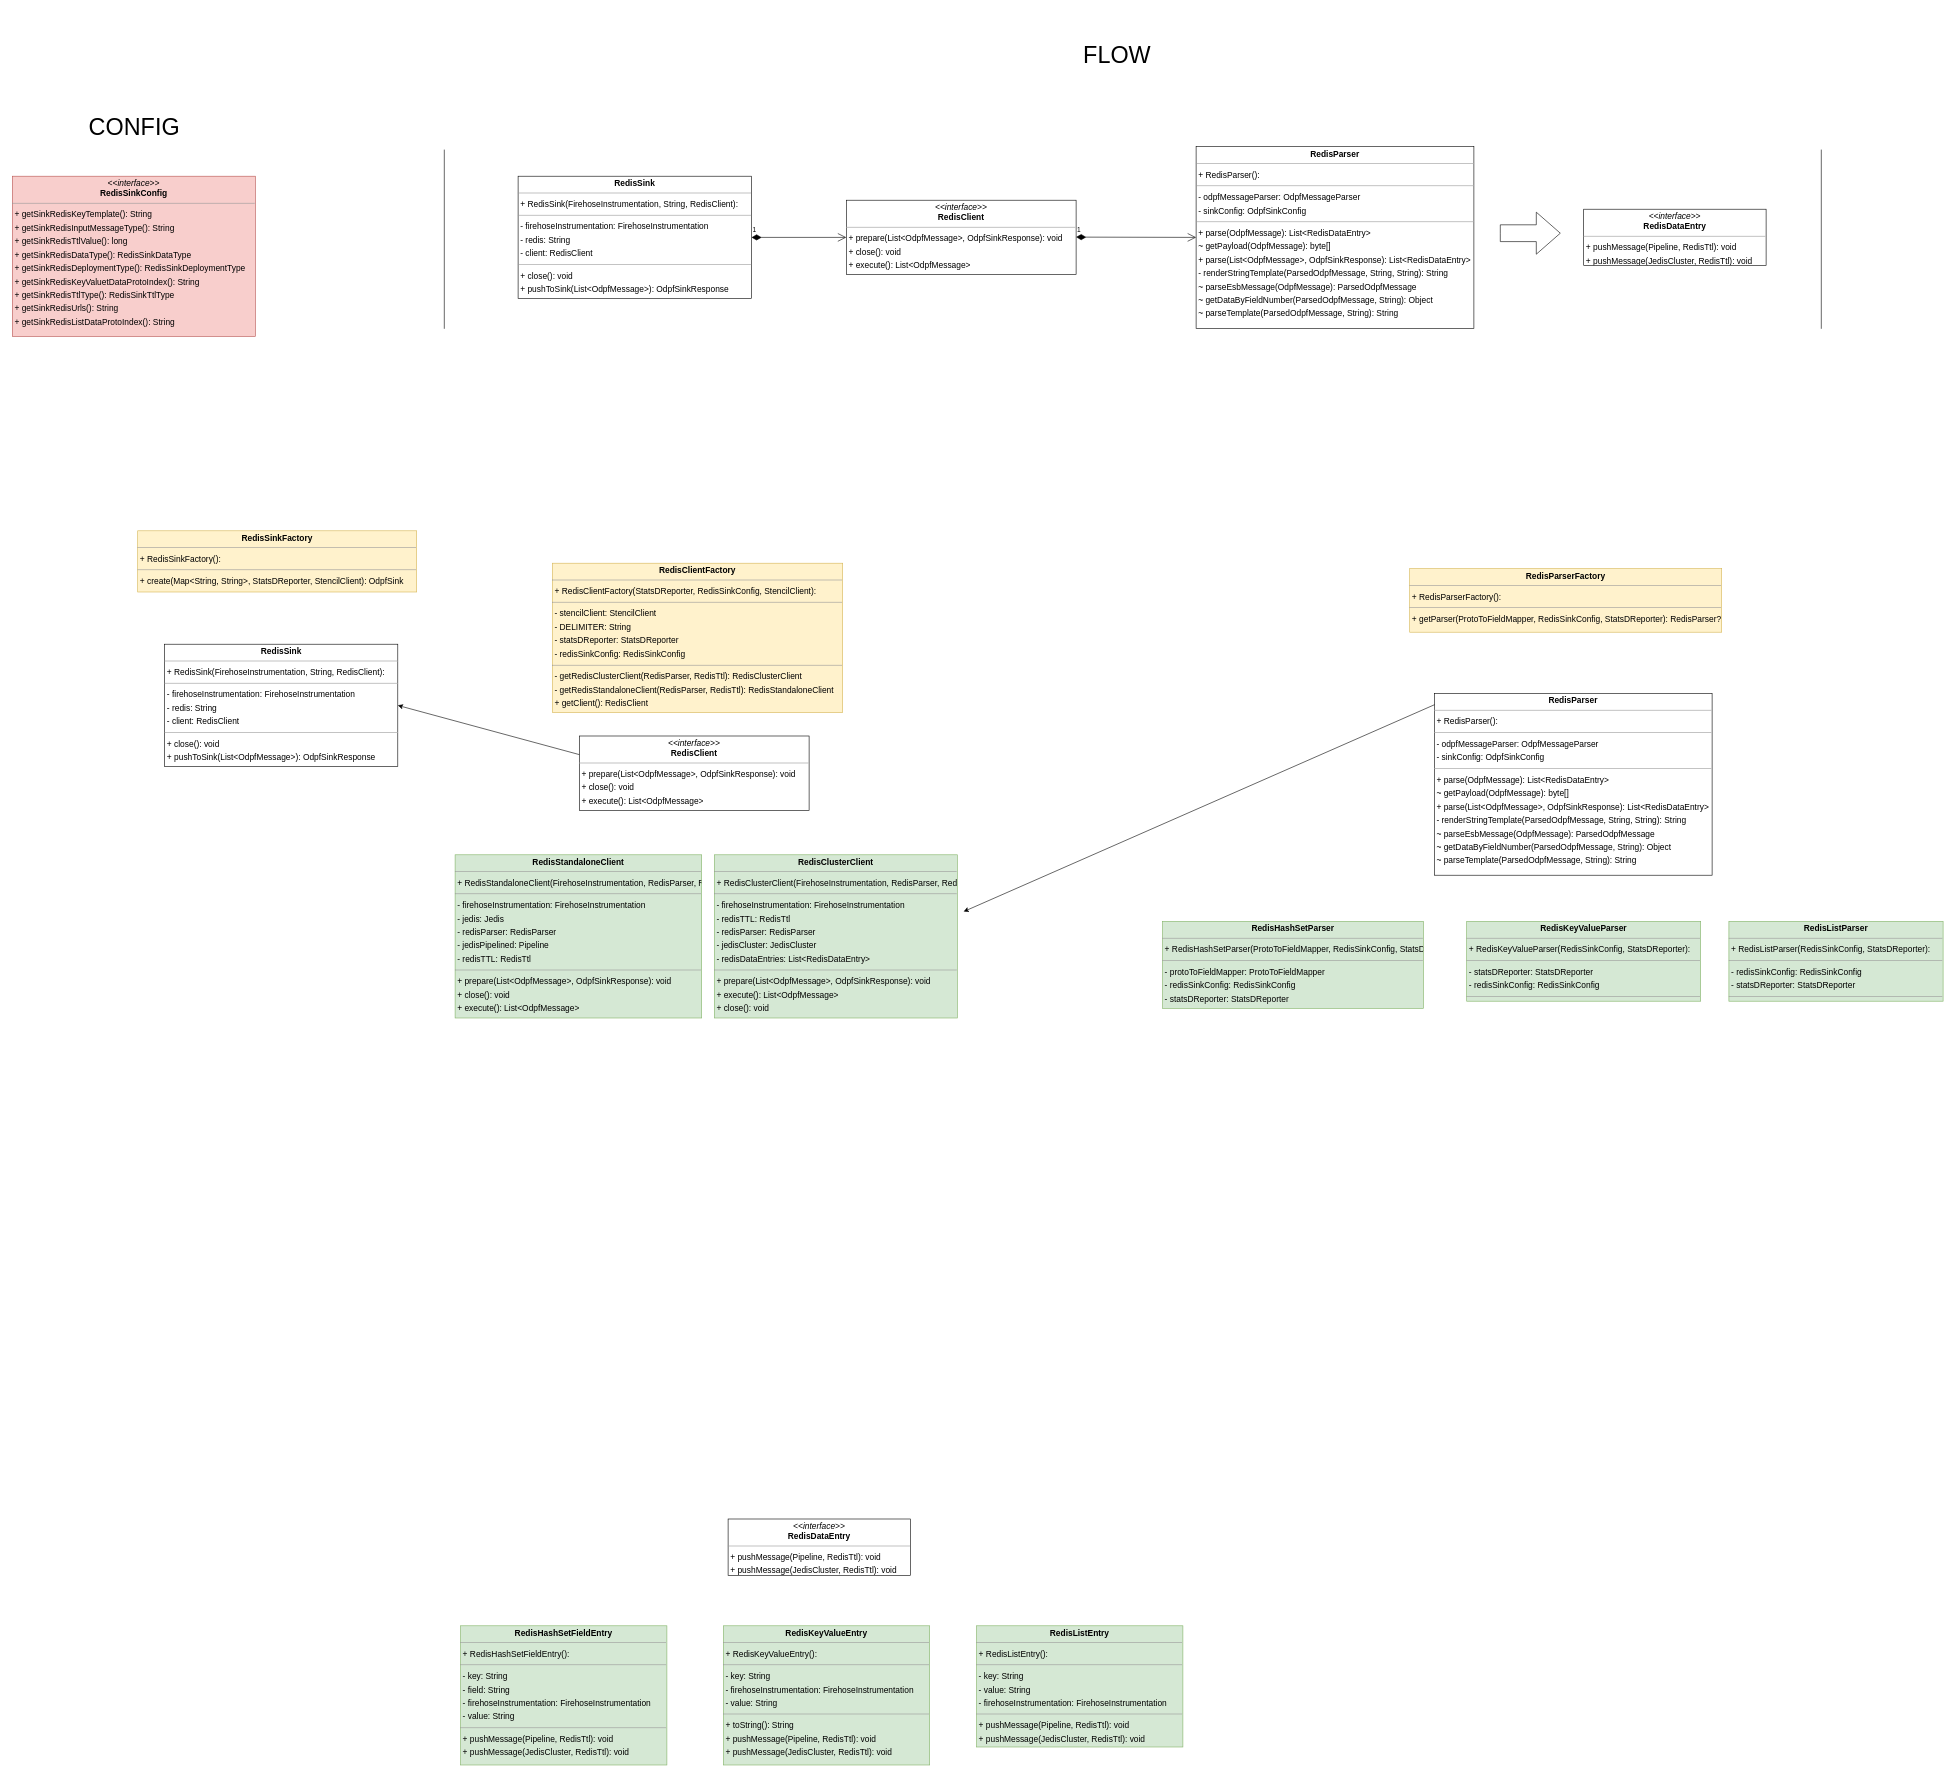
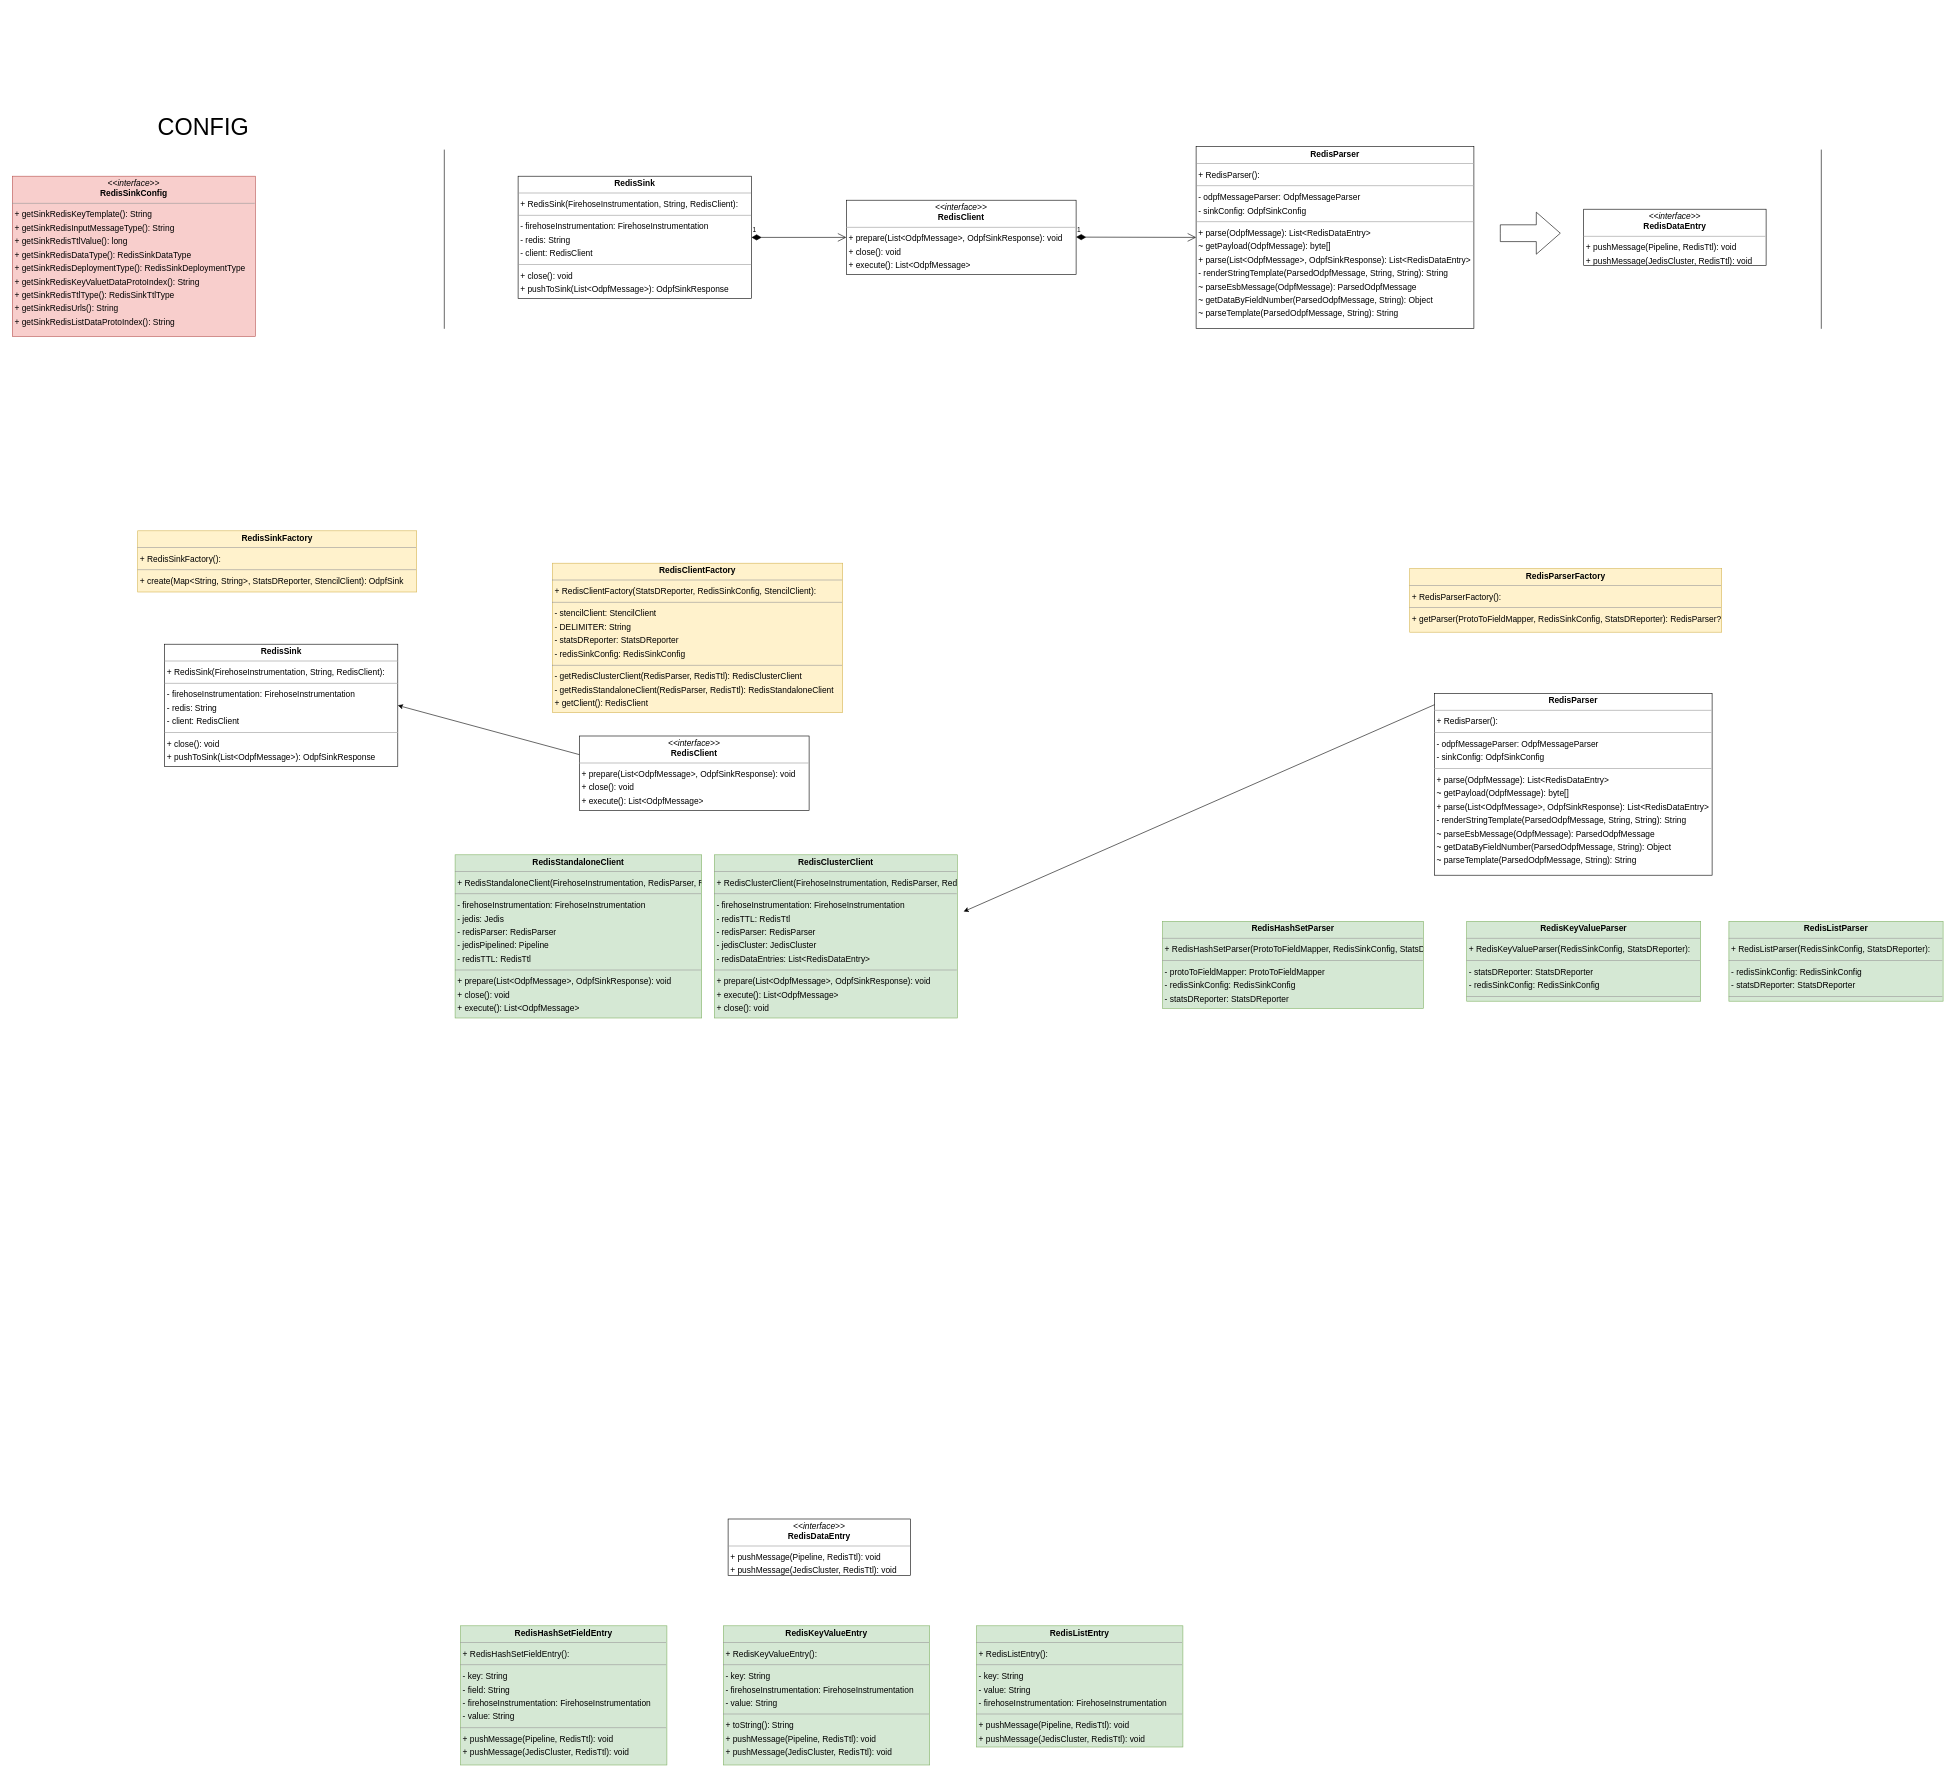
(1117, 56) -> none
(134, 128) -> (203, 128)
